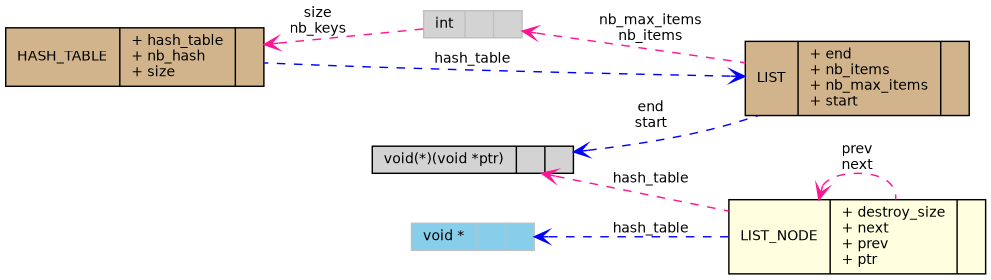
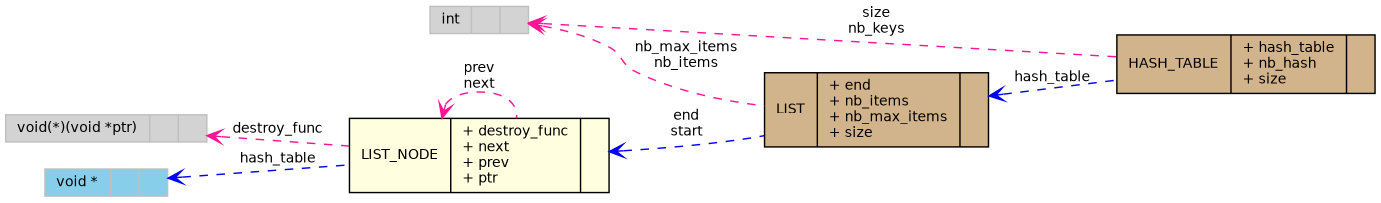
(351, 36) -> (830, 40)
(834, 101) -> (851, 133)
(674, 137) -> (694, 145)
(473, 160) -> (106, 128)
(651, 179) -> (278, 129)
(894, 213) -> (516, 131)
